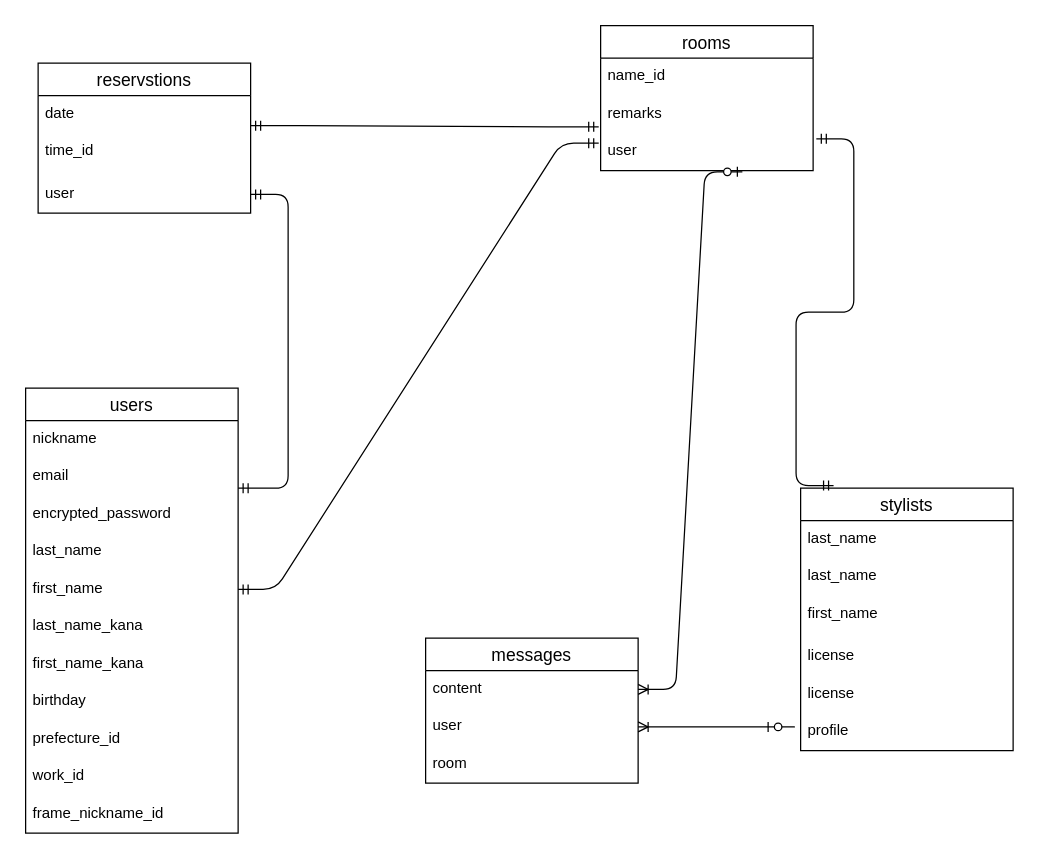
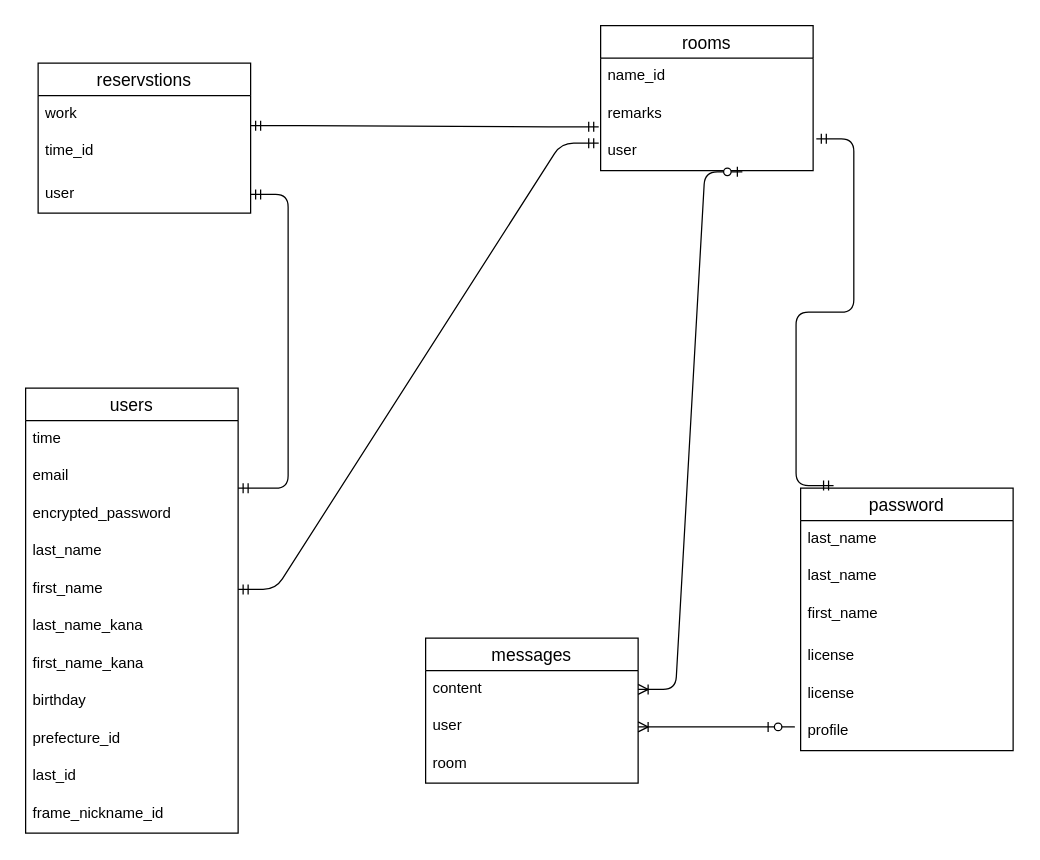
(62, 113) -> (62, 113)
(64, 438) -> (47, 438)
(906, 505) -> (906, 505)
(60, 775) -> (58, 775)
